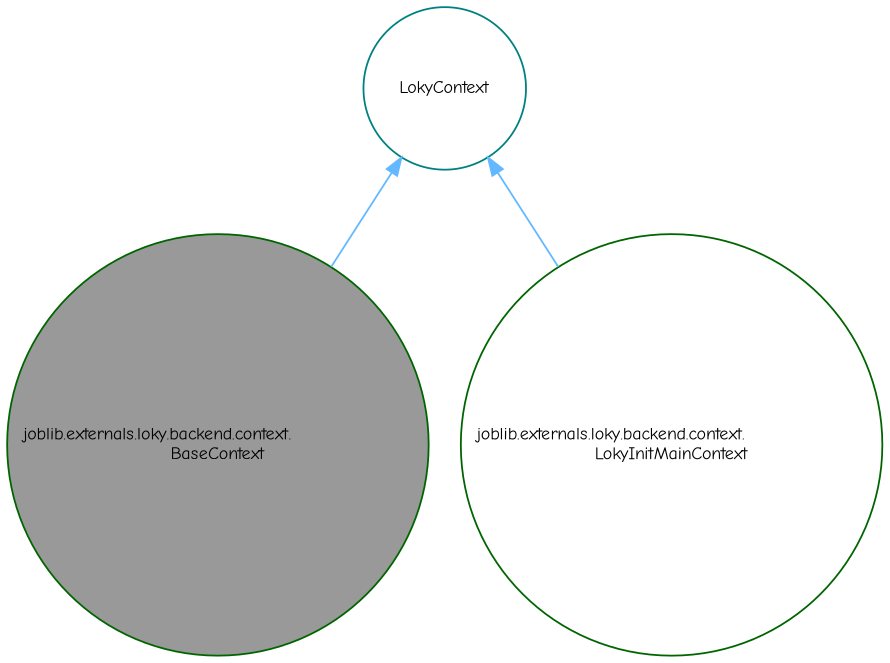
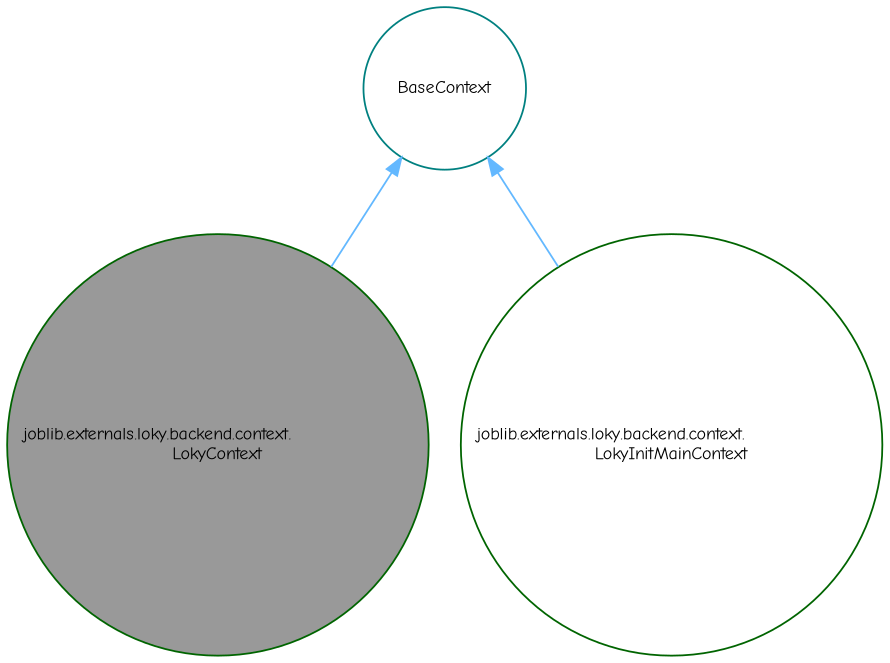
(445, 88) -> (445, 88)
(218, 445) -> (218, 445)
